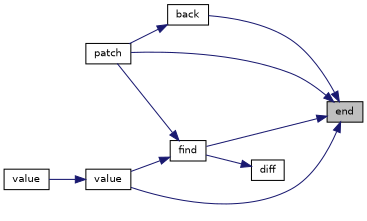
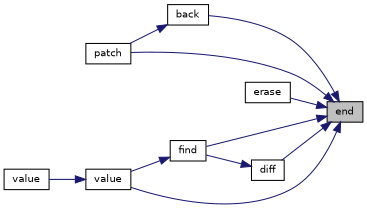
none -> (268, 93)
(145, 98) -> none
none -> (302, 144)
